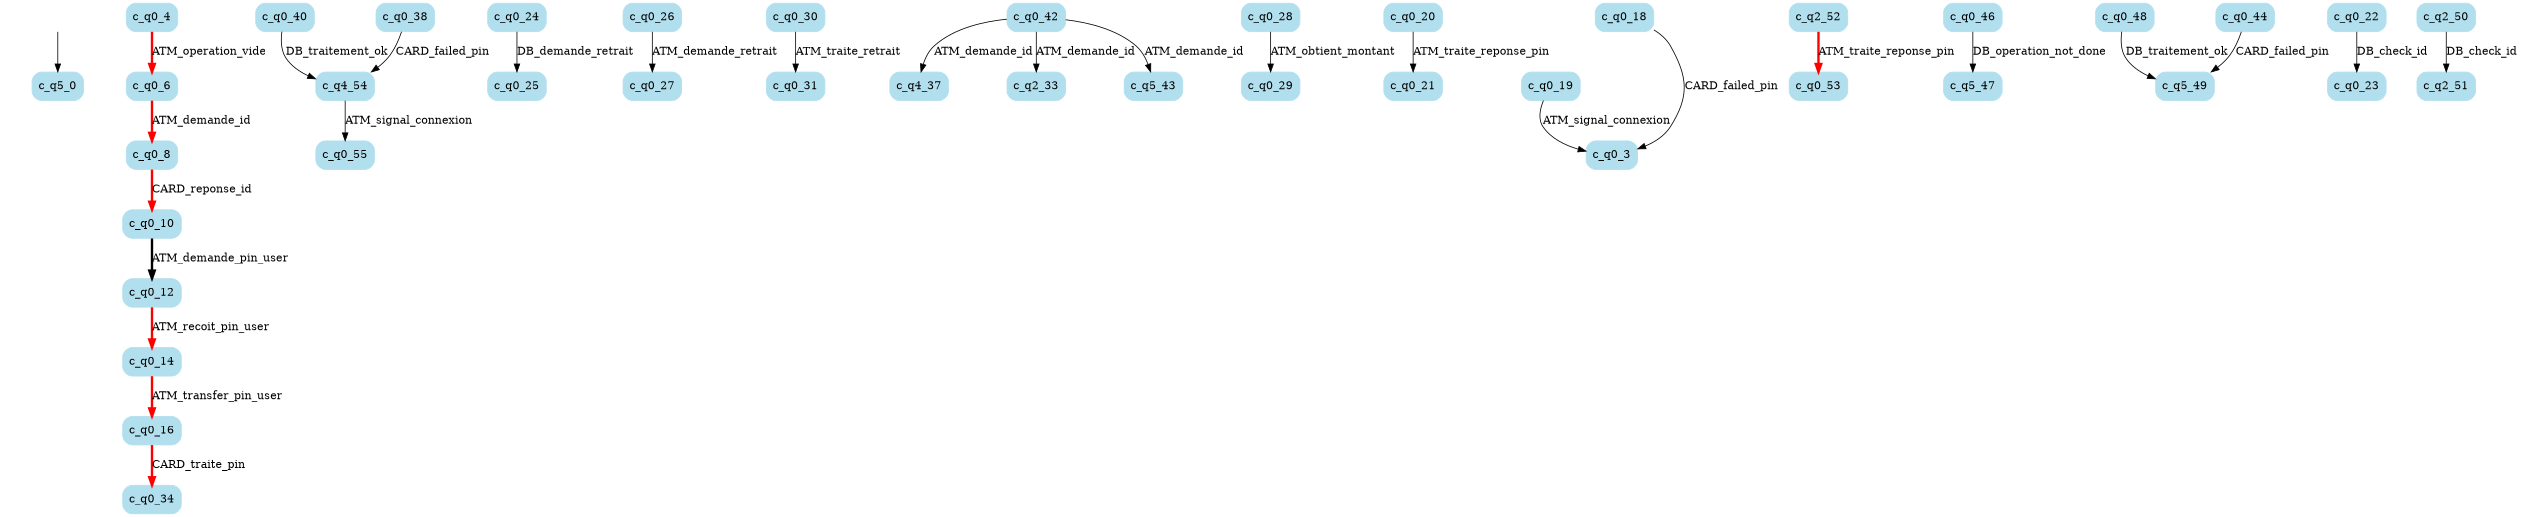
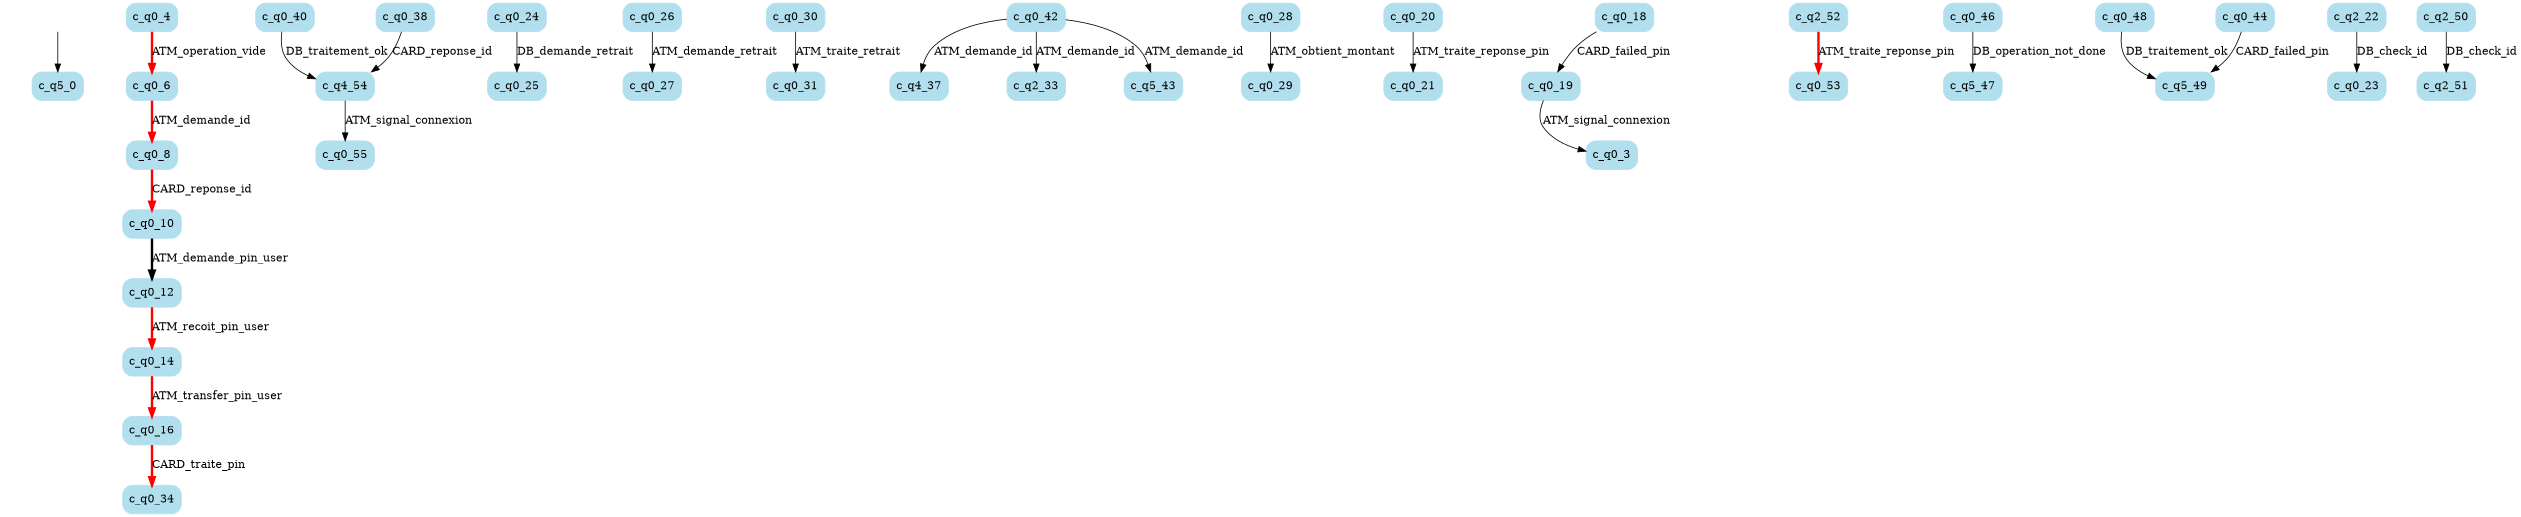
(2357, 17) -> (2357, 17)
(443, 52) -> (443, 52)
(1684, 91) -> (1577, 46)
